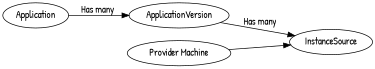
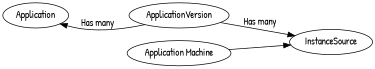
(95, 15) -> (106, 30)
(179, 53) -> (179, 53)
